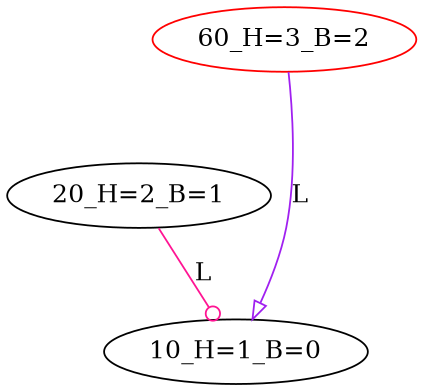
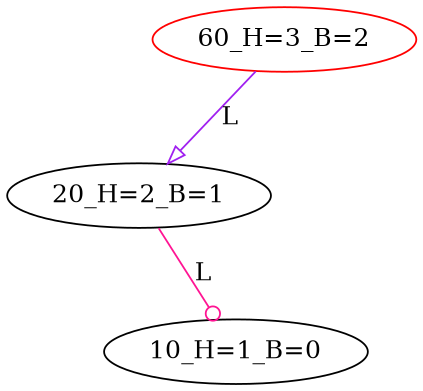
(291, 190) -> (218, 111)
